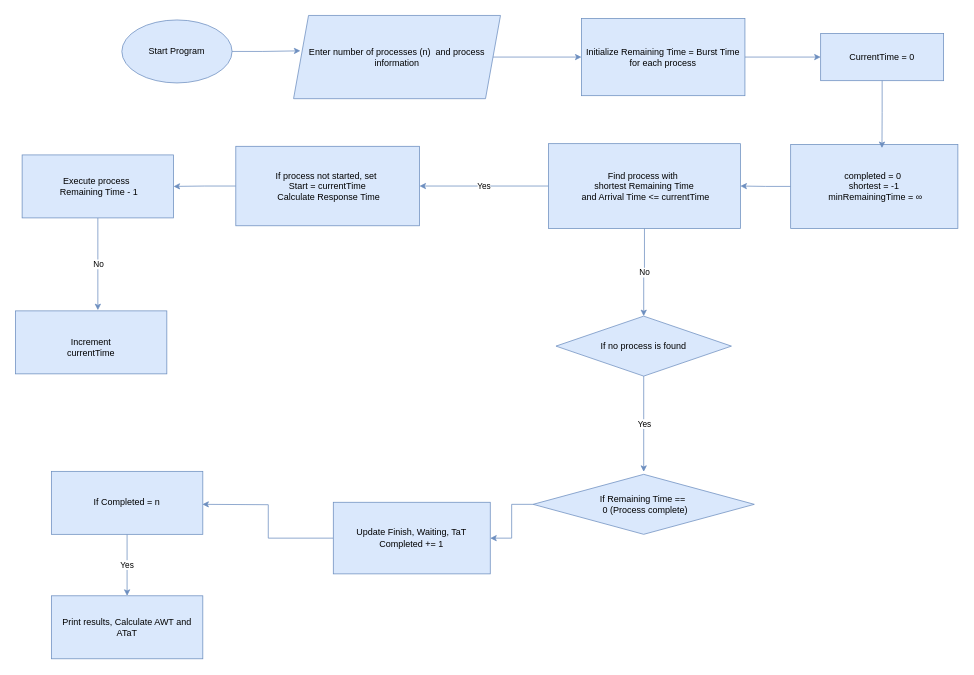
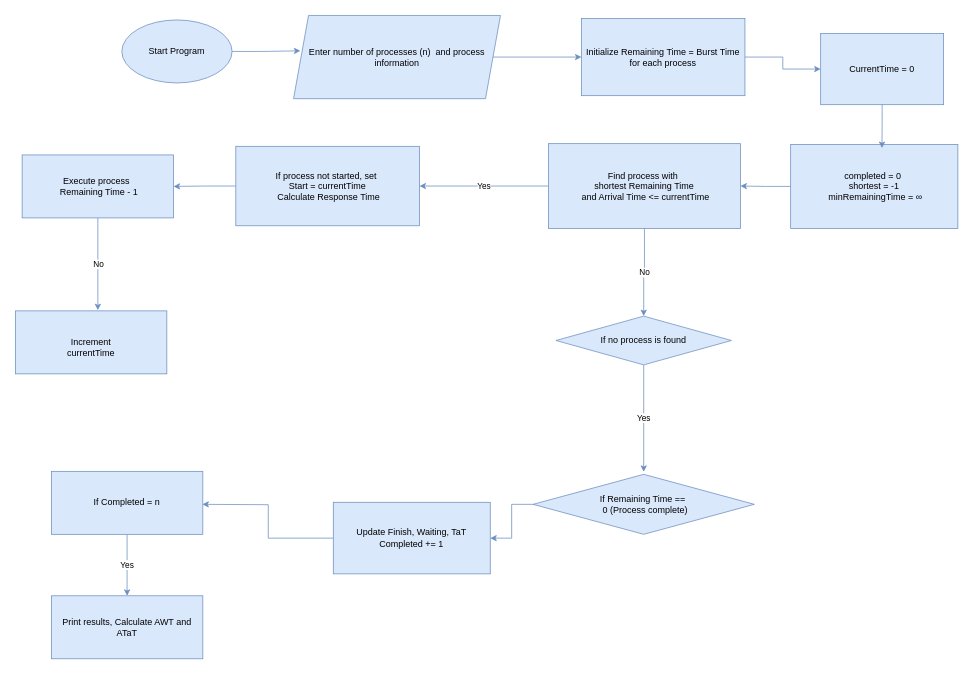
(882, 57) -> (882, 69)
(644, 346) -> (644, 341)
